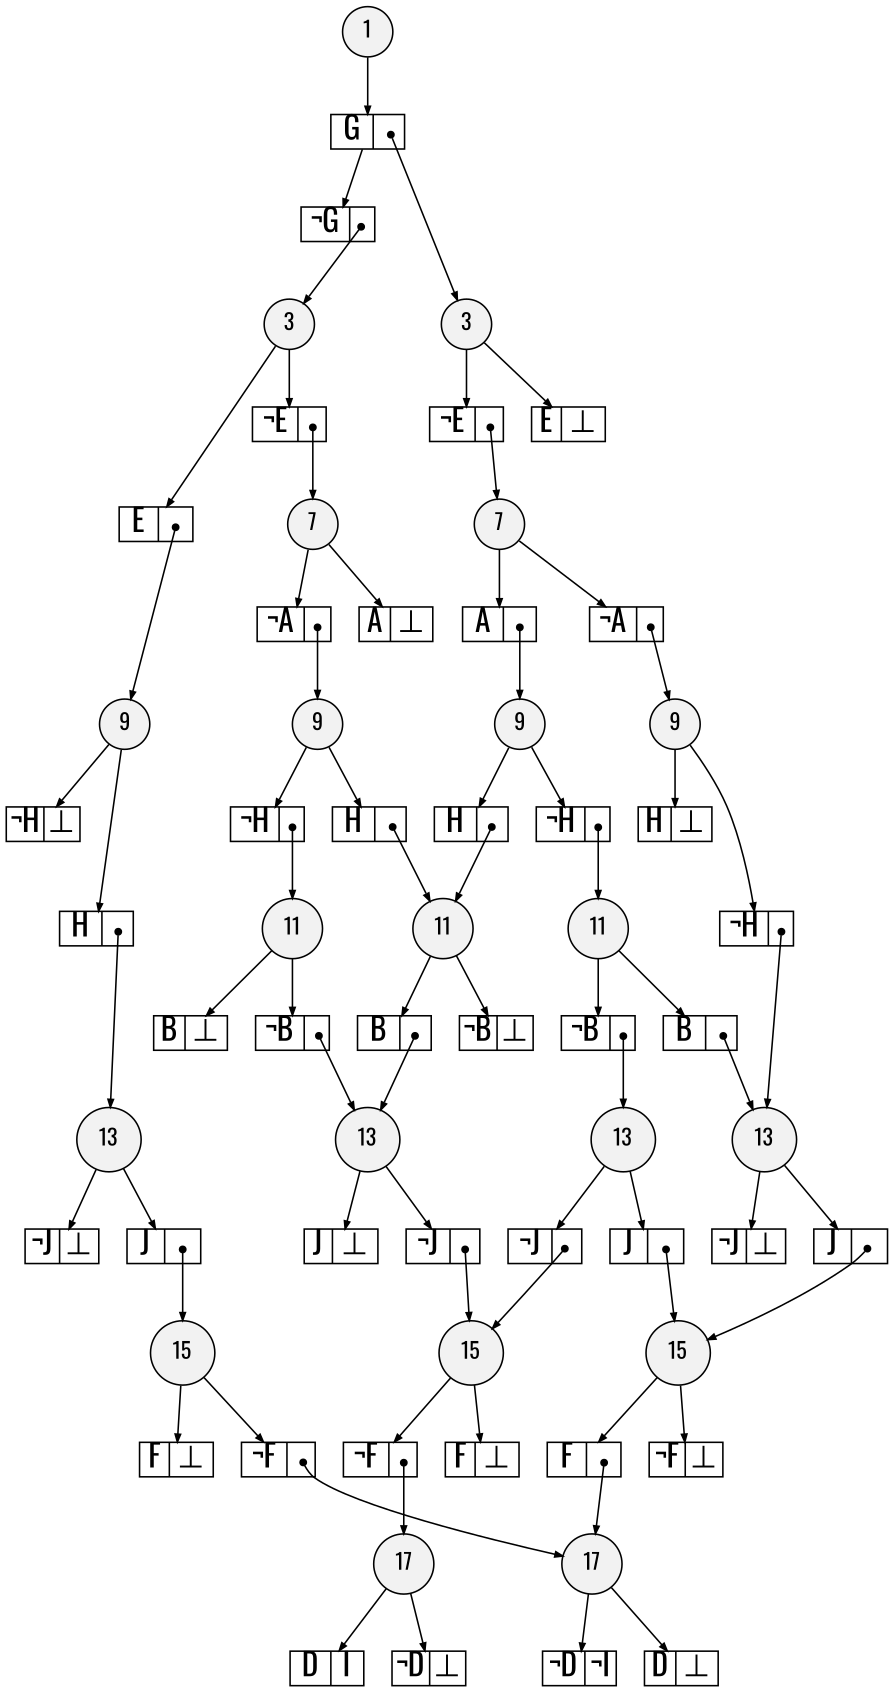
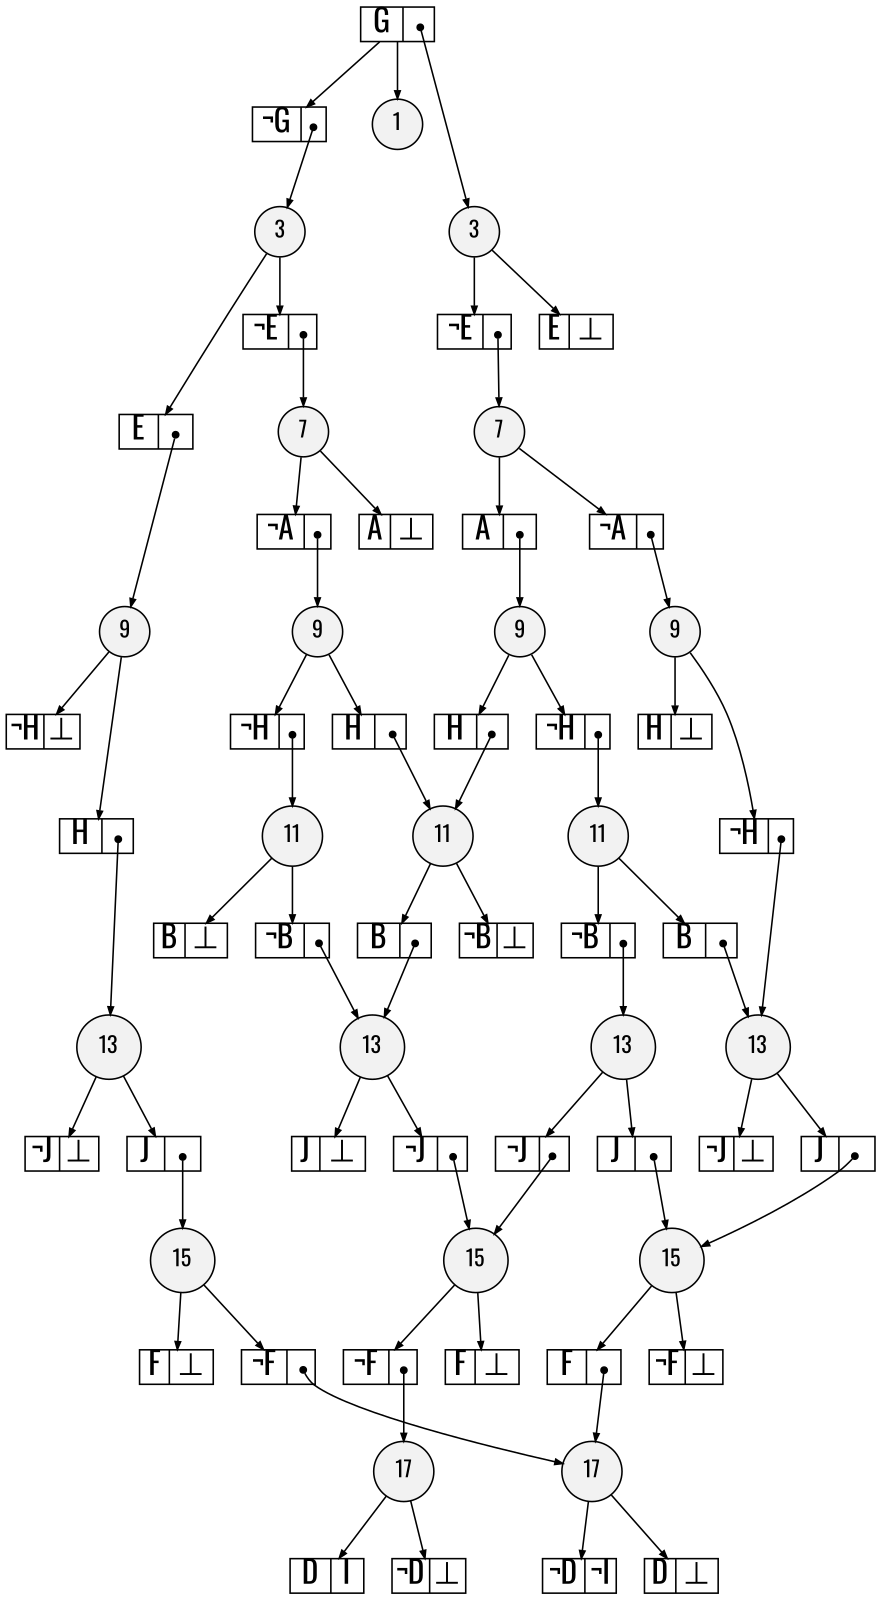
(368, 82) -> (398, 66)
